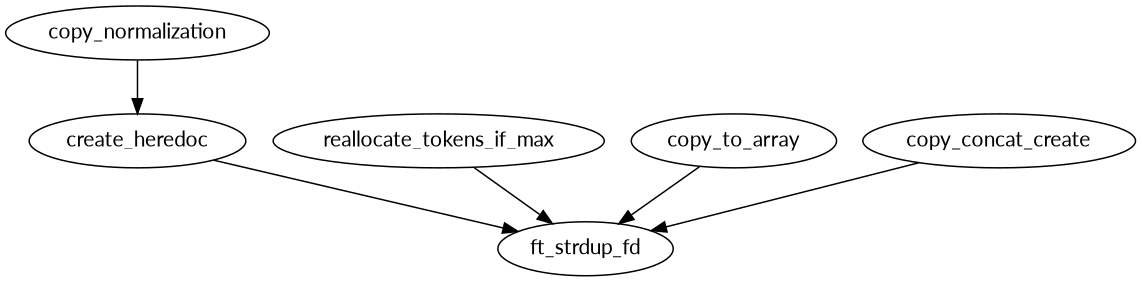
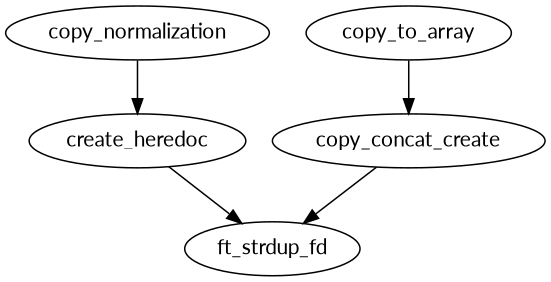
(439, 141) -> none
(665, 191) -> (409, 80)
